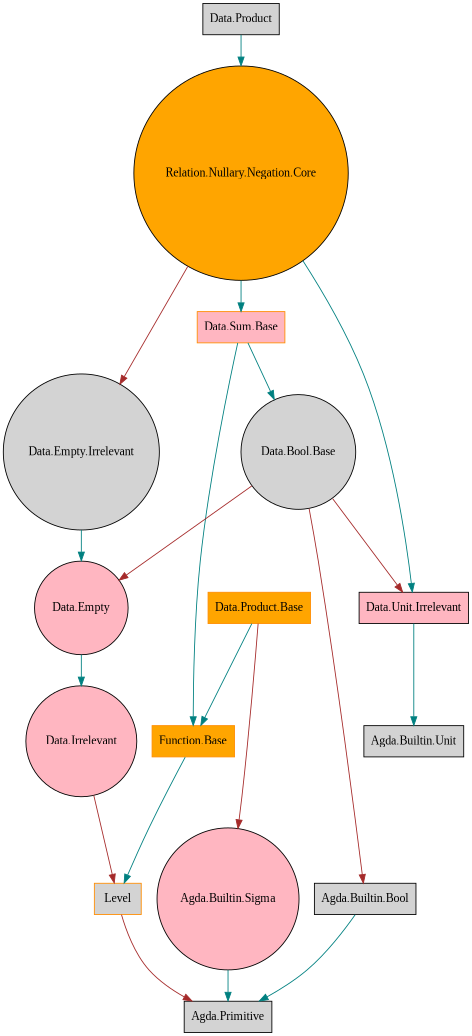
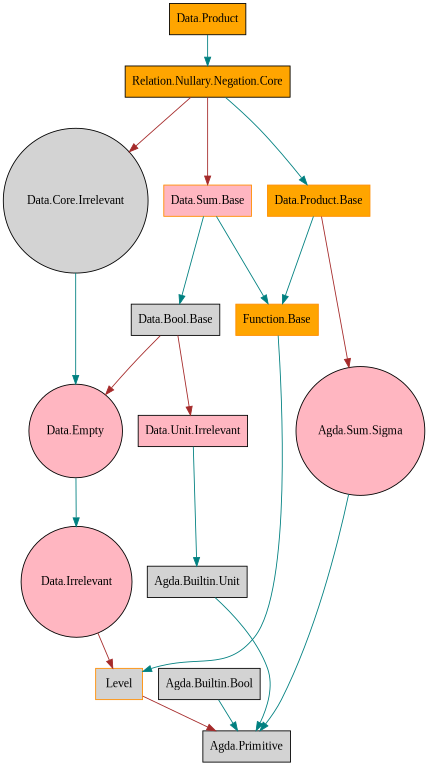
(241, 19) -> (208, 19)
(241, 173) -> (208, 82)
(241, 292) -> (208, 137)
(378, 415) -> (266, 136)
(81, 452) -> (76, 201)
(298, 452) -> (176, 320)
none -> (261, 653)
(338, 691) -> none
(228, 899) -> (360, 431)
